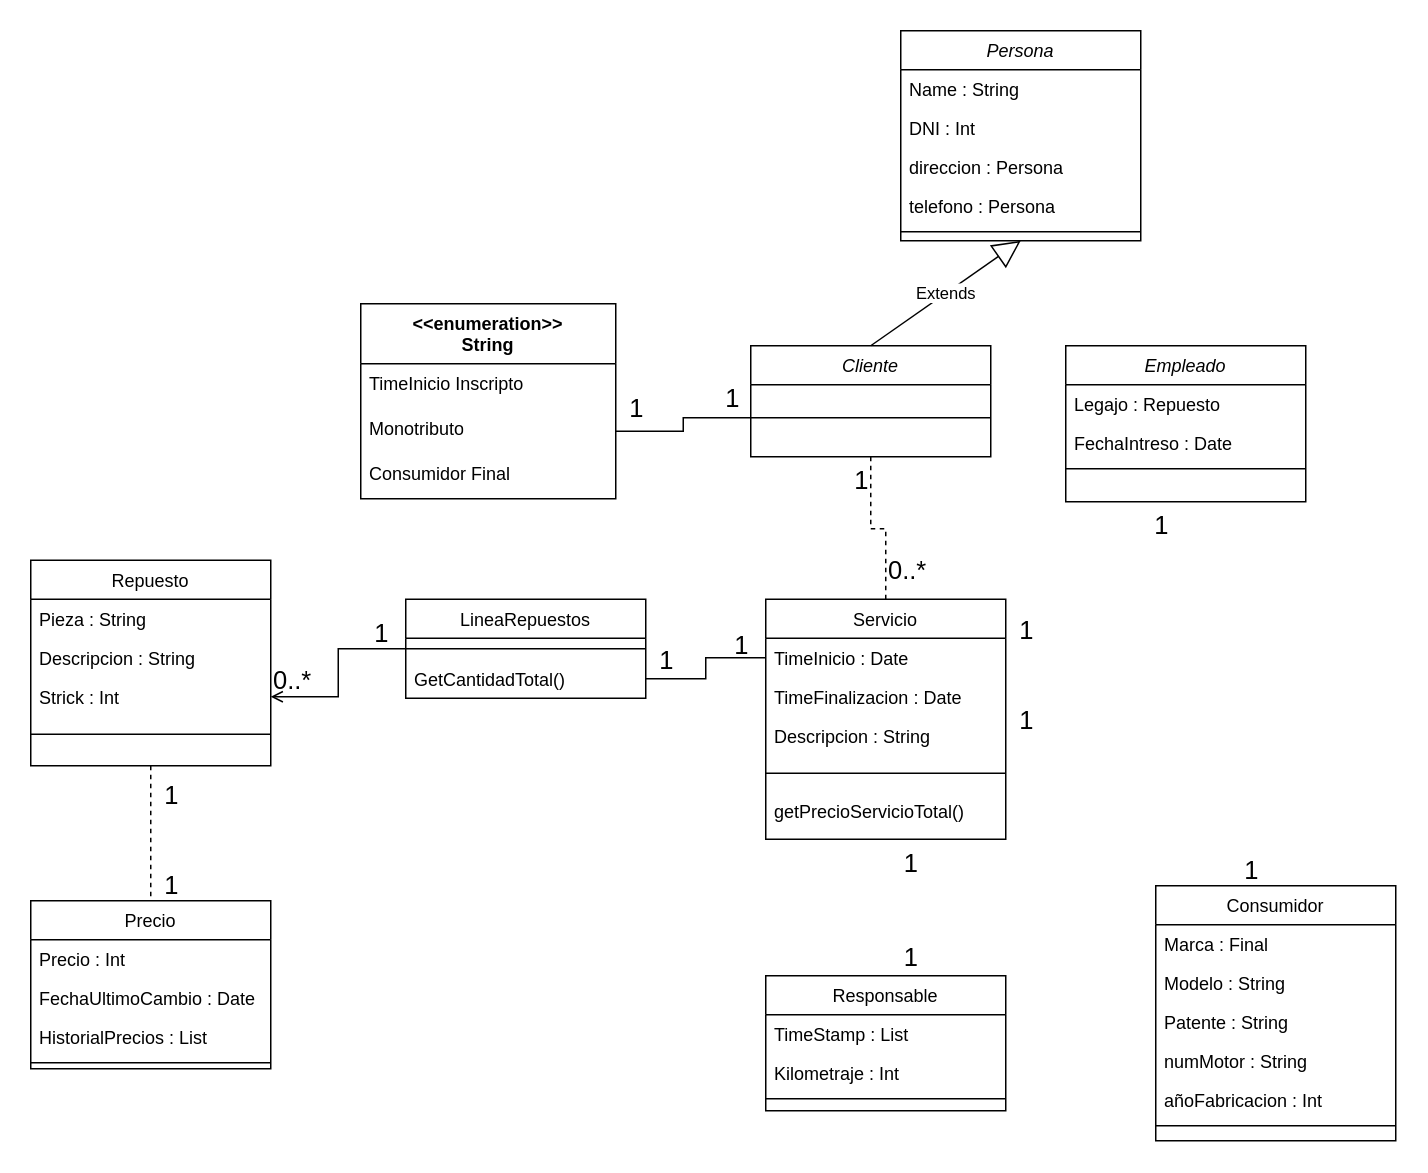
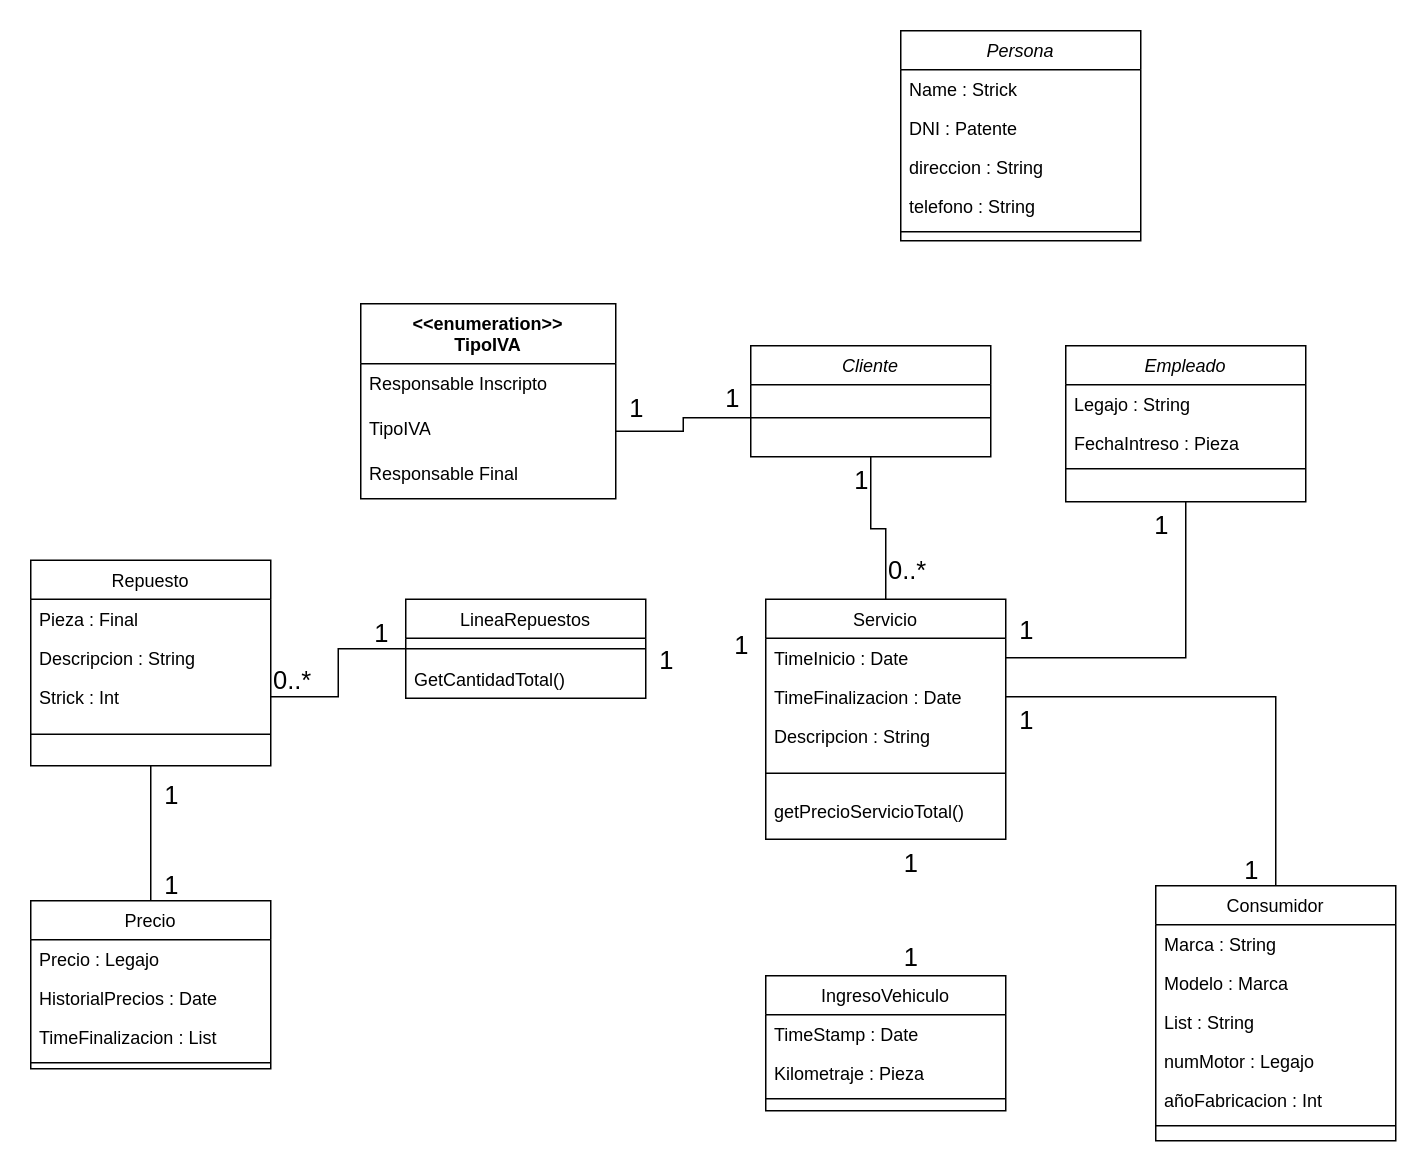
(965, 90) -> (965, 90)
(947, 129) -> (968, 129)
(993, 168) -> (986, 168)
(990, 207) -> (983, 207)
(933, 302) -> none
(488, 336) -> (488, 336)
(459, 385) -> (469, 385)
(1153, 405) -> (1140, 405)
(423, 430) -> (403, 430)
(1163, 444) -> (1165, 444)
(441, 475) -> (446, 475)
(877, 529) -> (877, 529)
(98, 620) -> (90, 620)
none -> (1174, 658)
(706, 670) -> none
(278, 697) -> (277, 697)
none -> (1236, 697)
(151, 834) -> (151, 834)
(1218, 945) -> (1225, 945)
(90, 960) -> (105, 960)
(1228, 984) -> (1225, 984)
(885, 996) -> (885, 996)
(146, 999) -> (139, 999)
(1235, 1023) -> (1218, 1023)
(843, 1035) -> (845, 1035)
(136, 1038) -> (134, 1038)
(1240, 1062) -> (1243, 1062)
(848, 1074) -> (856, 1074)
